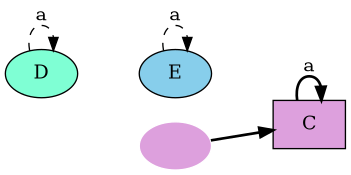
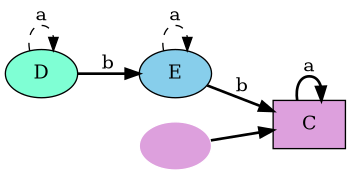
none -> (102, 74)
none -> (234, 96)
